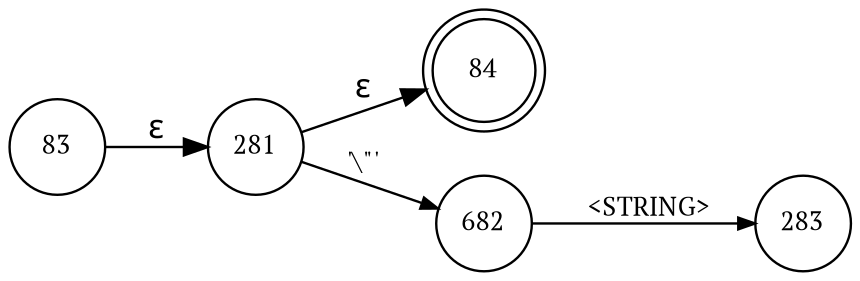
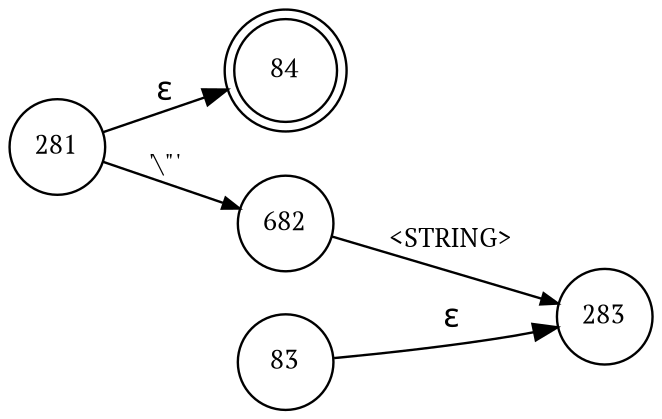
(144, 147) -> (434, 347)
